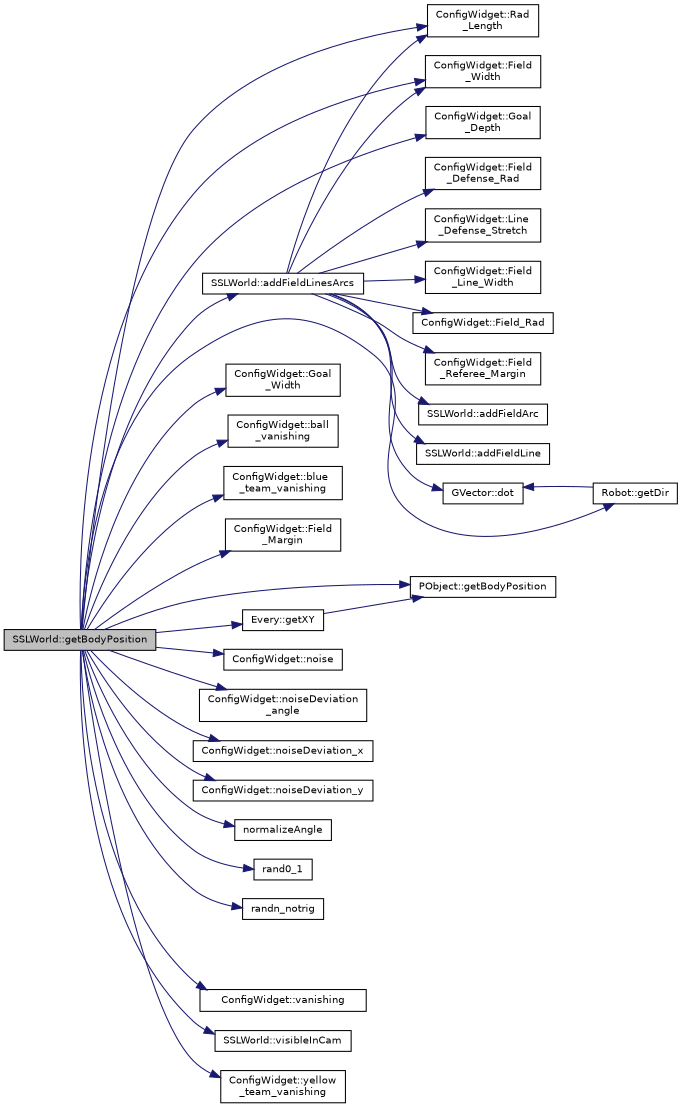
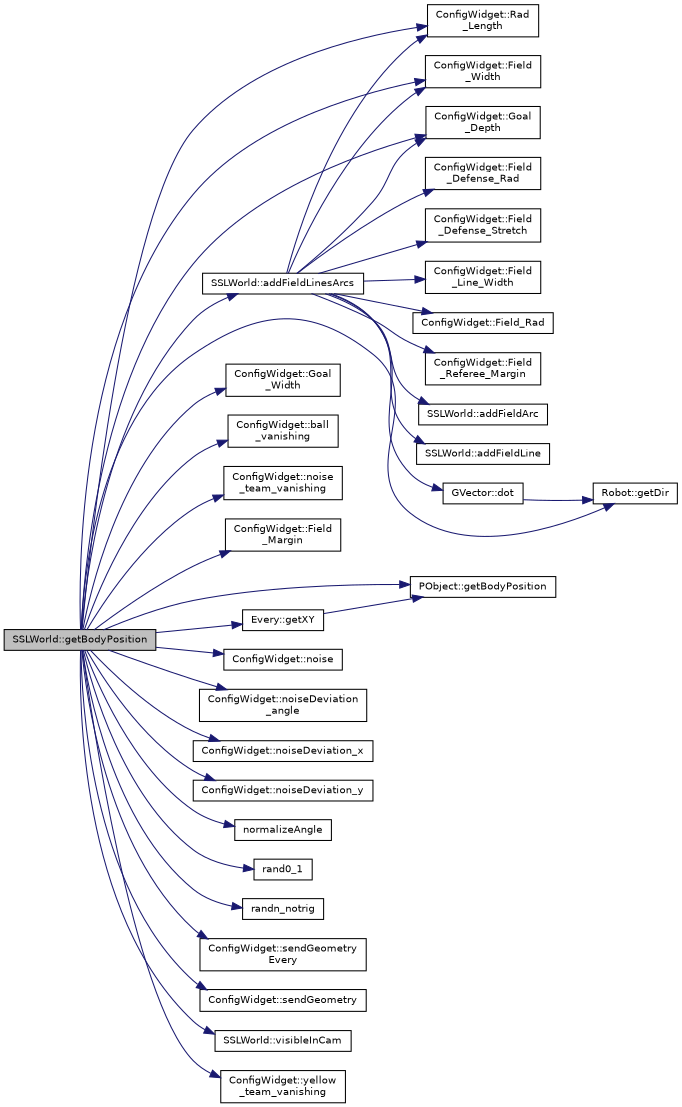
none -> (362, 213)
(483, 225) -> (483, 225)
(283, 483) -> (283, 483)
(563, 486) -> (553, 500)
none -> (283, 955)
(283, 1000) -> (283, 1000)
